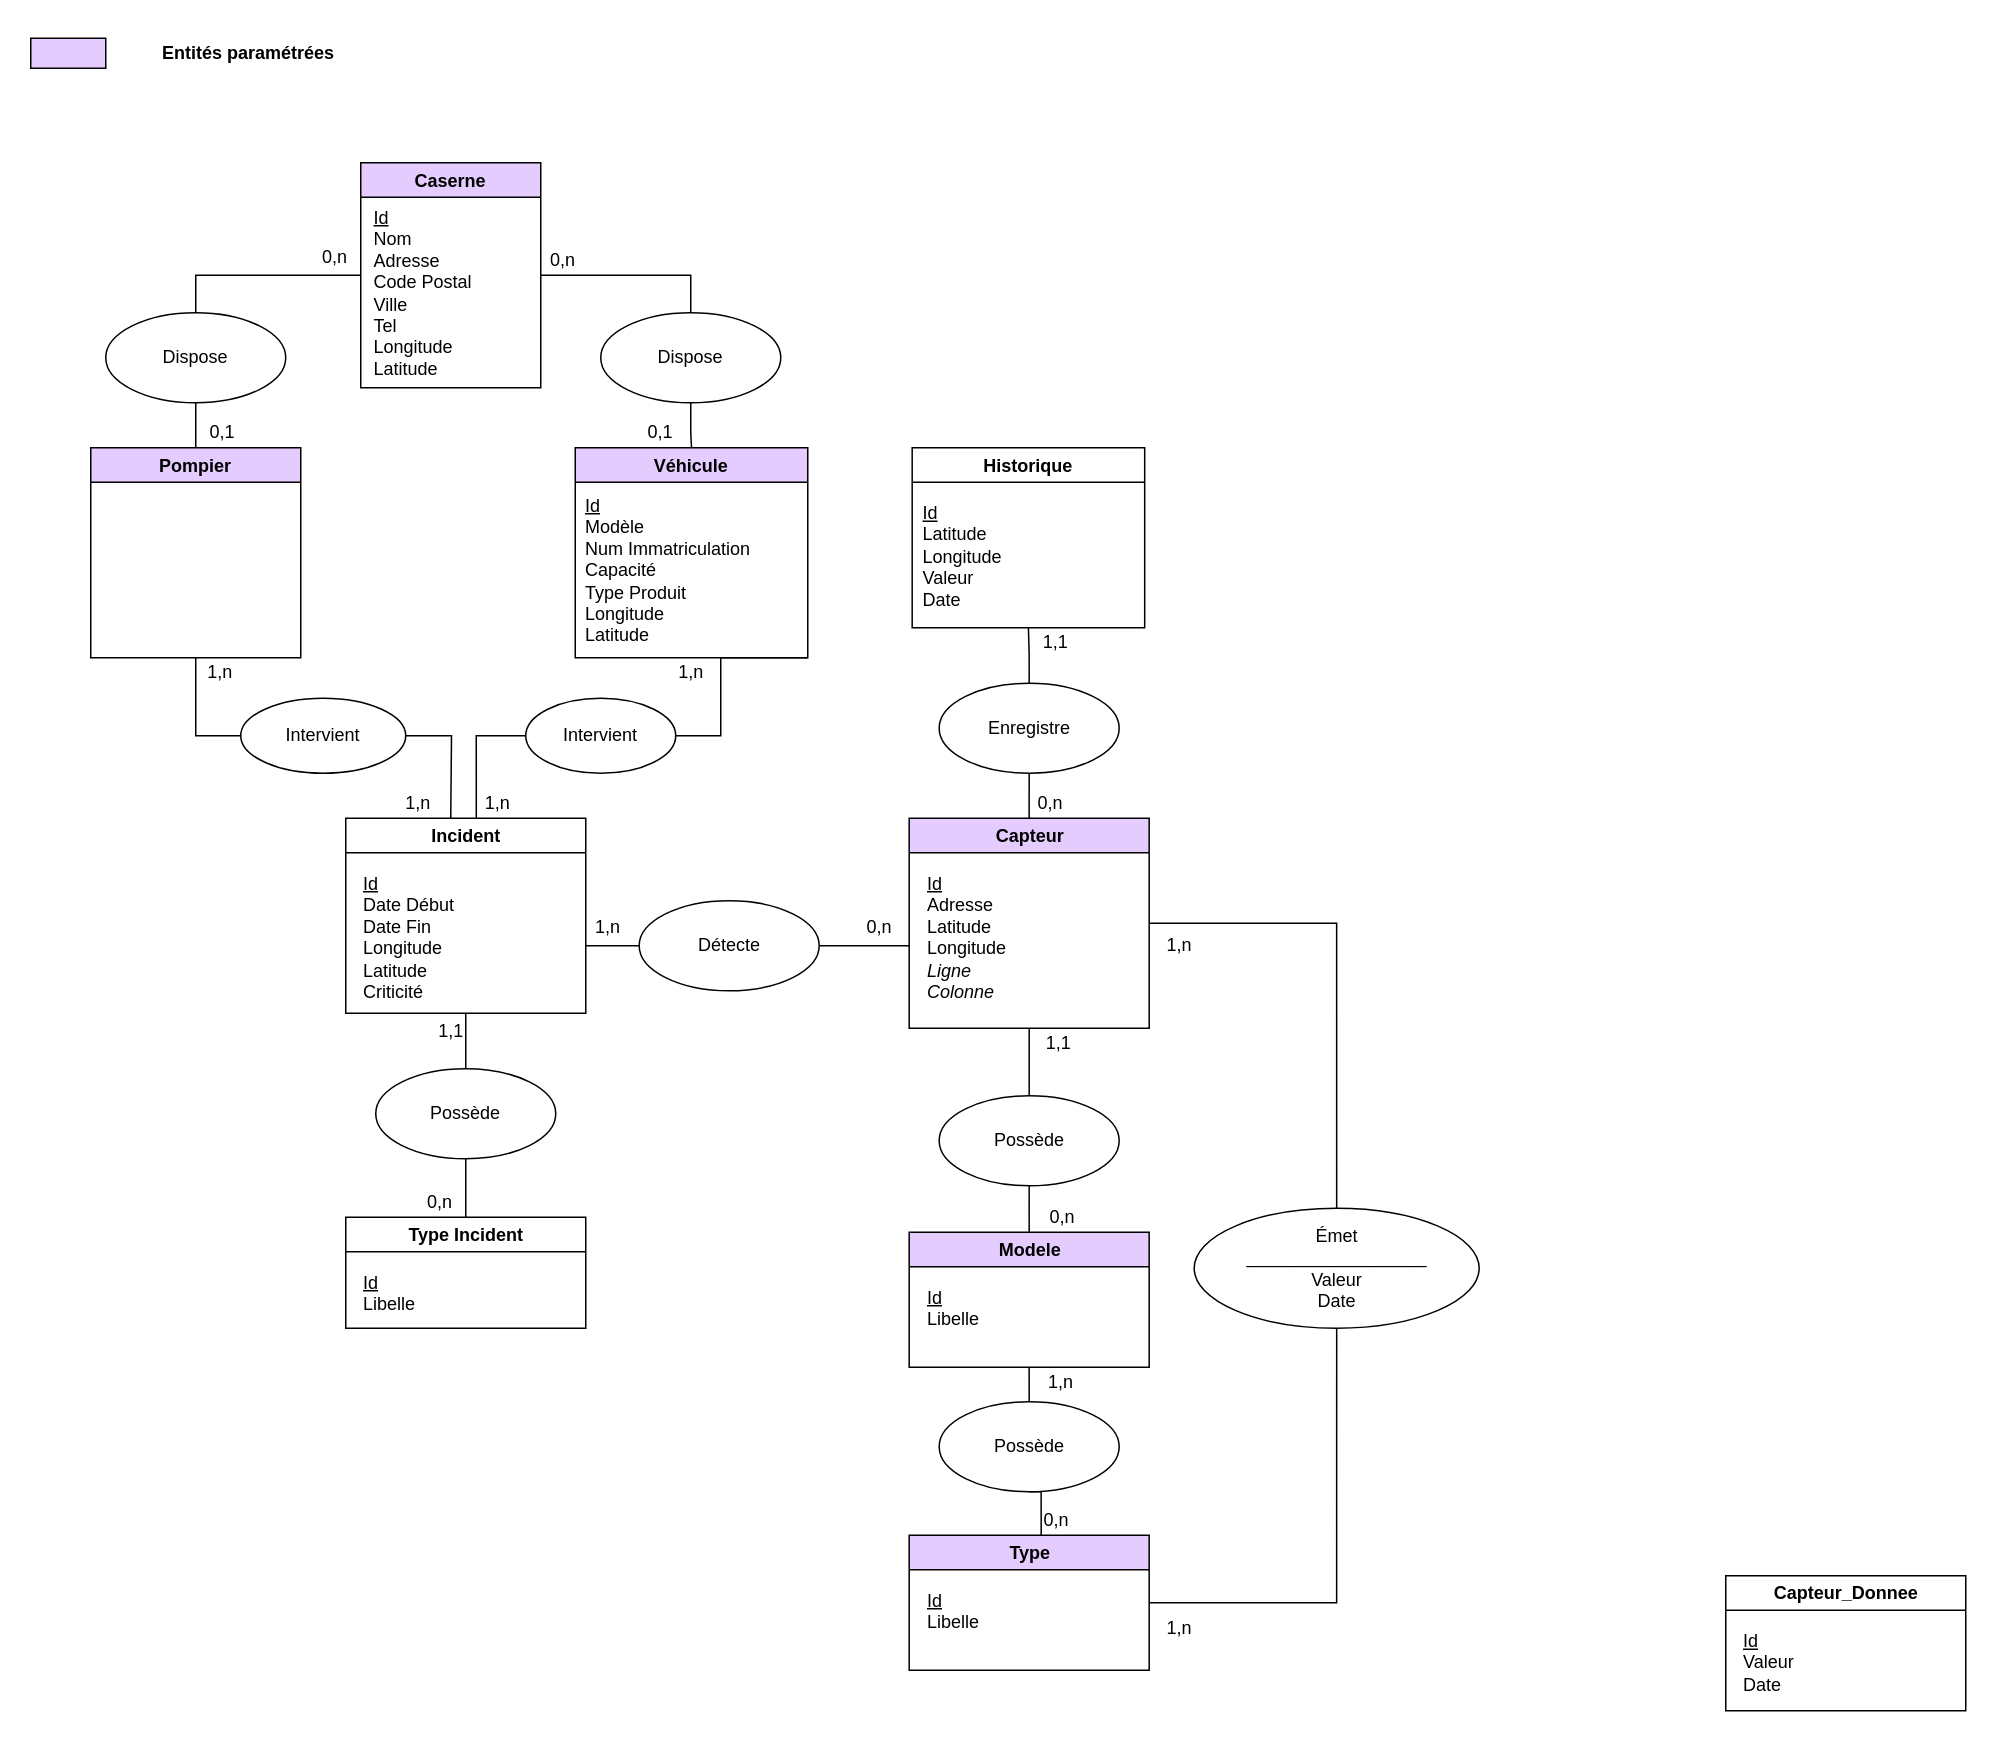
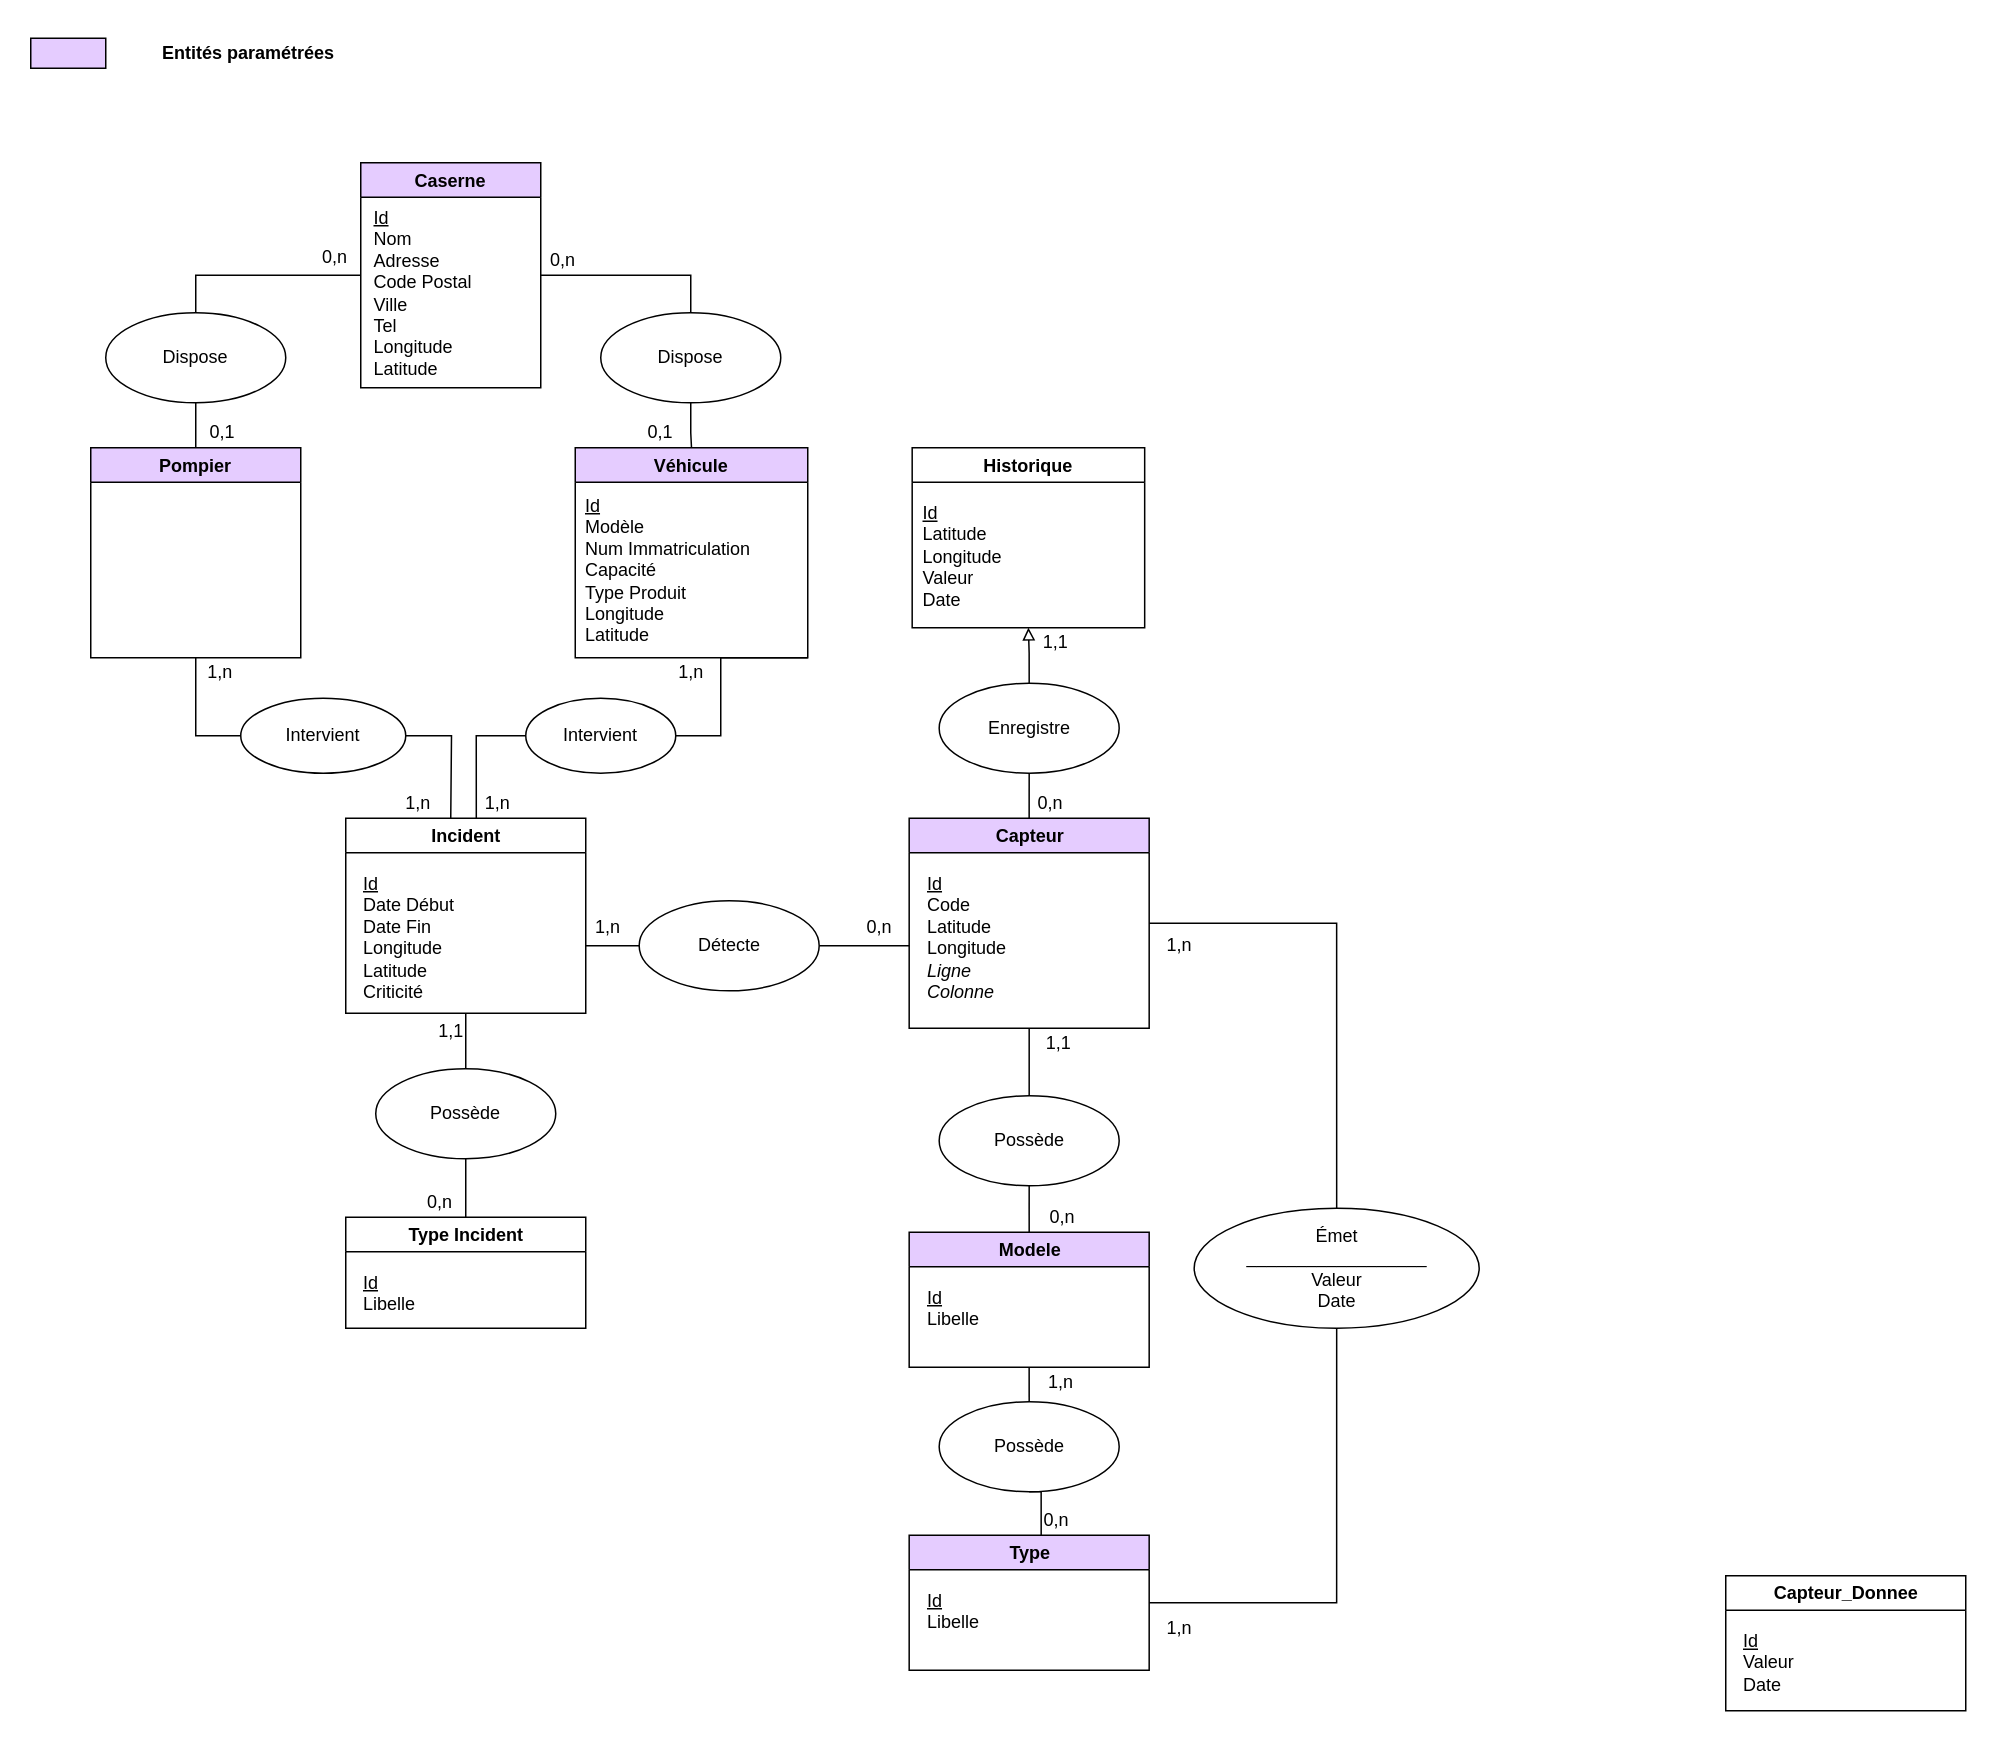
(1029, 636) -> (1029, 641)
(971, 939) -> (971, 939)
